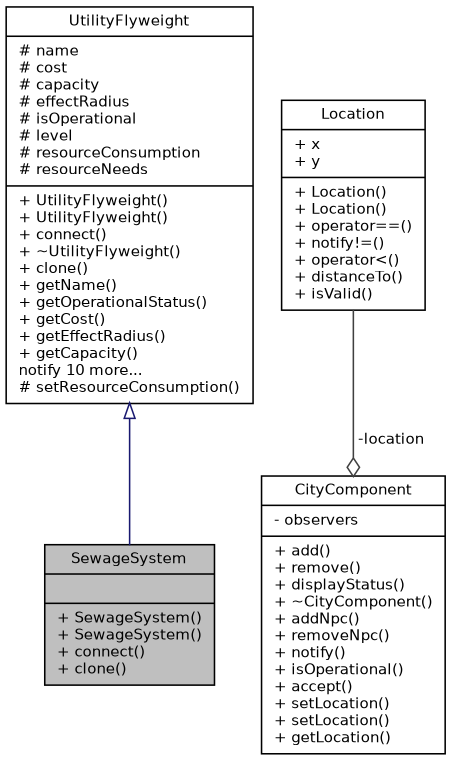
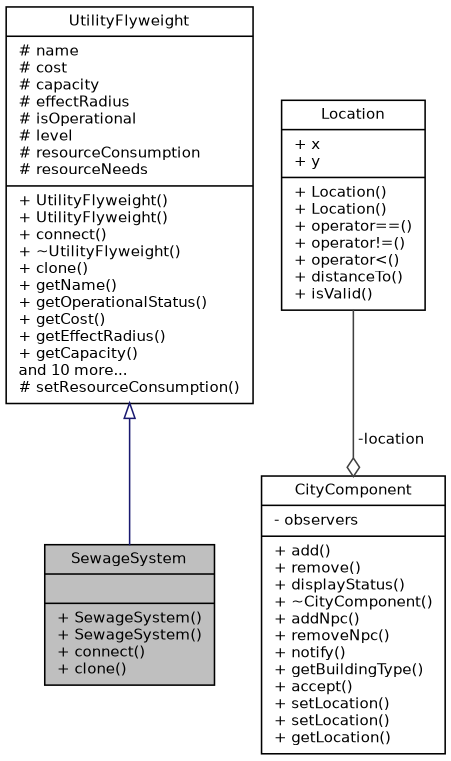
(339, 243) -> (350, 243)
(81, 370) -> (73, 370)
(339, 670) -> (349, 670)
